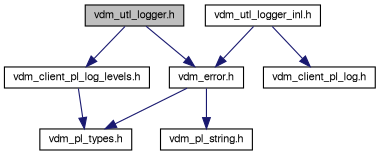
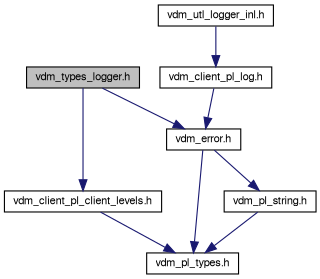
(134, 15) -> (83, 77)
(238, 43) -> (211, 103)
(77, 77) -> (83, 201)
none -> (236, 229)
